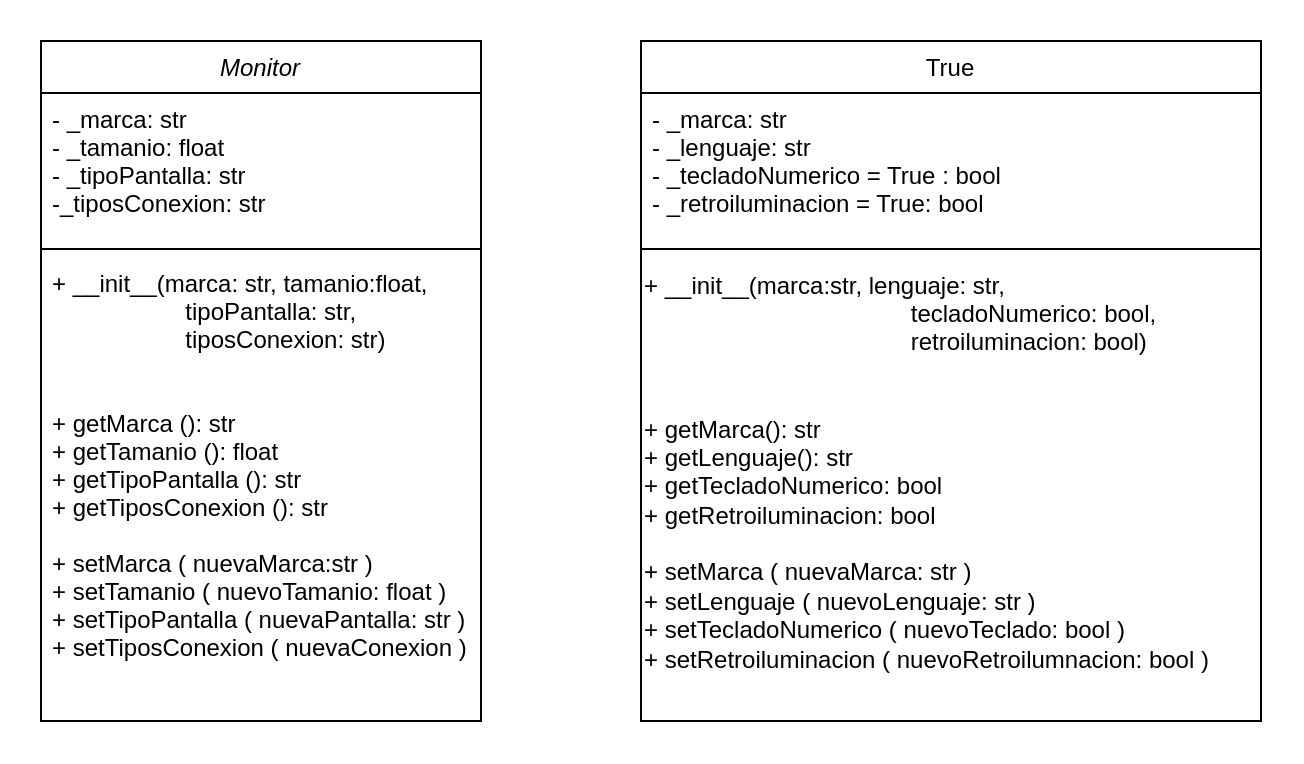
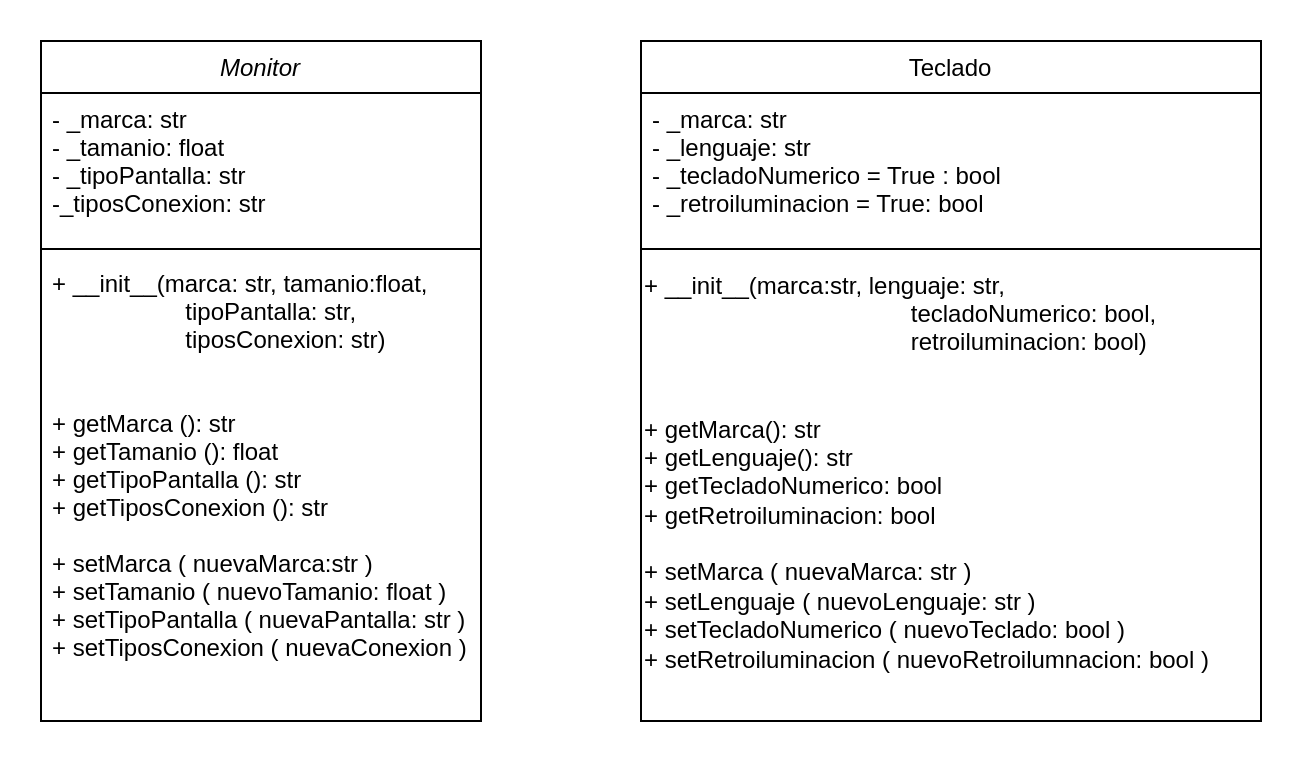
(950, 68) -> (950, 68)
